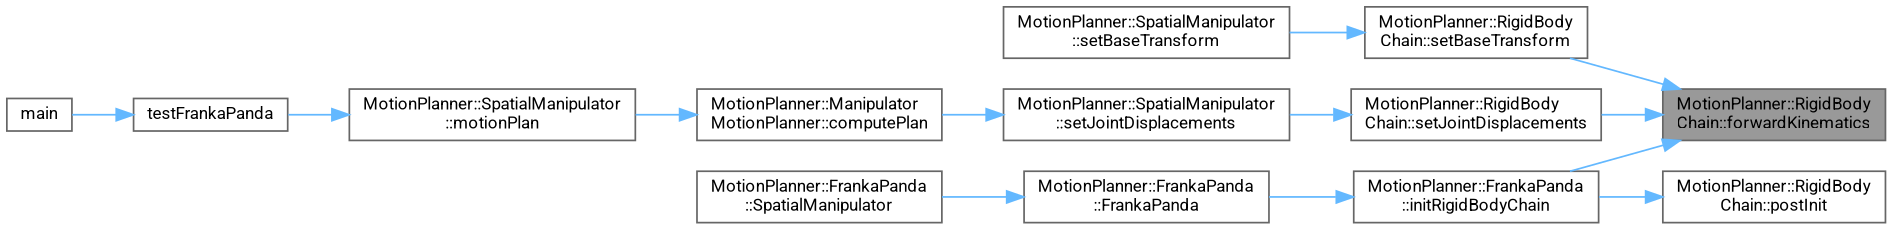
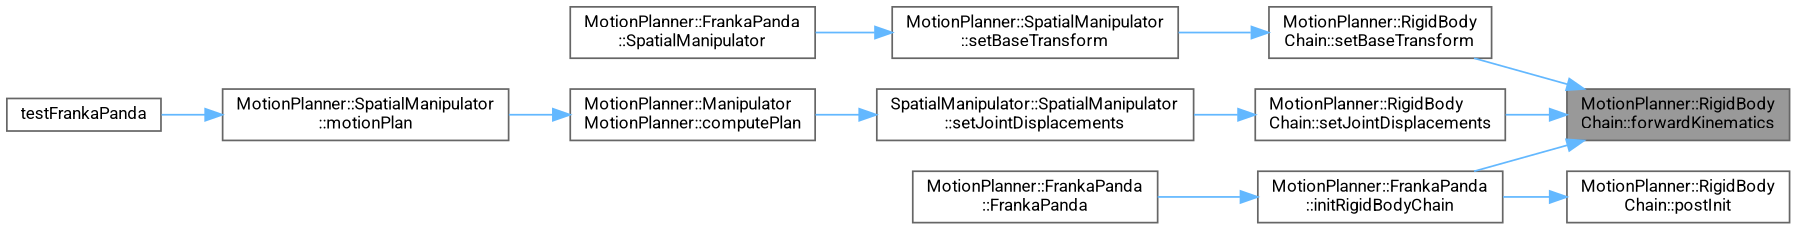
(39, 115) -> none
(1147, 115) -> (1035, 115)
(974, 197) -> (845, 33)
